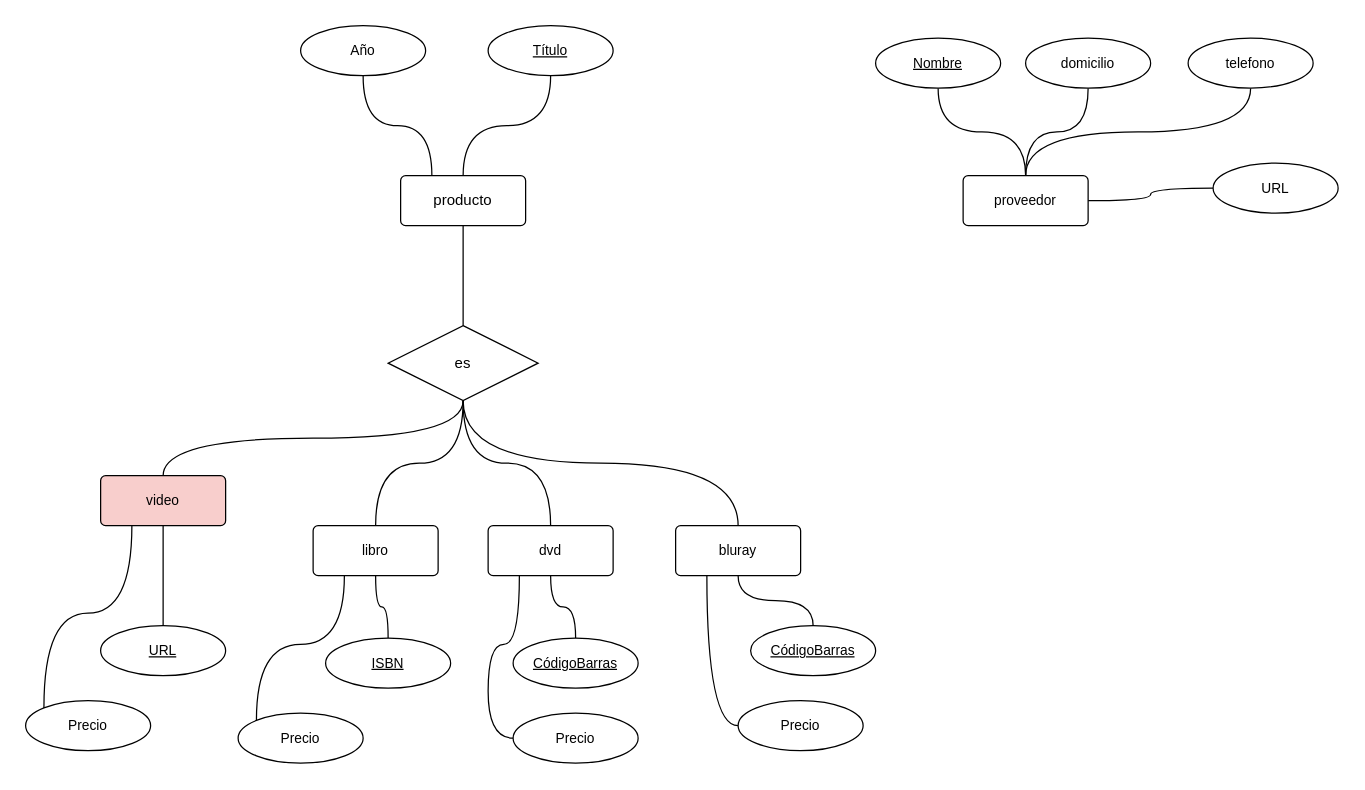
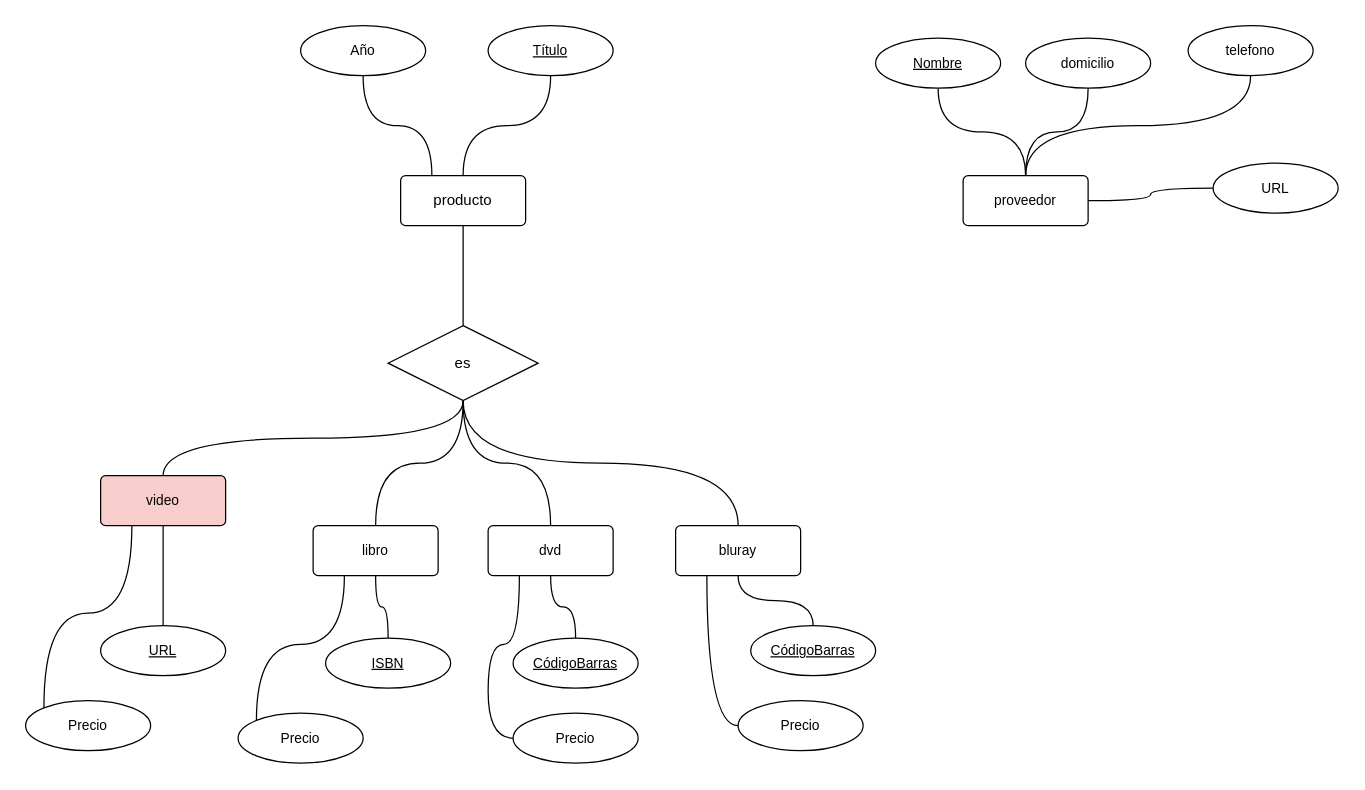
(1251, 63) -> (1251, 51)
